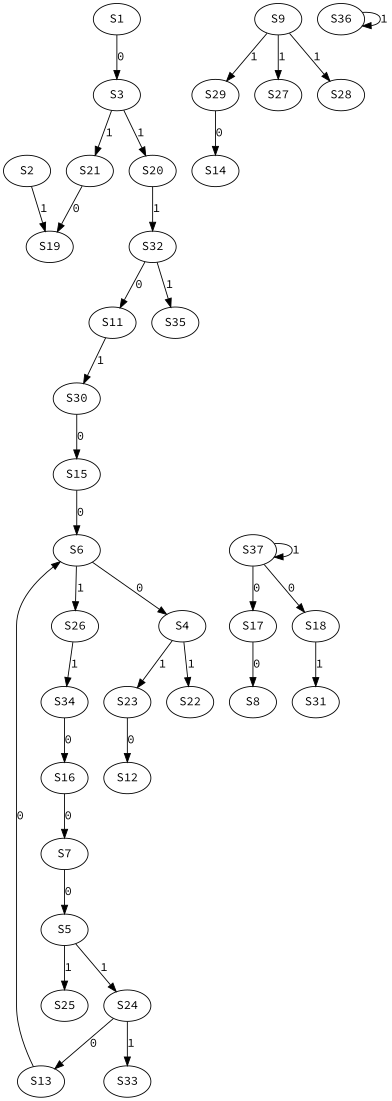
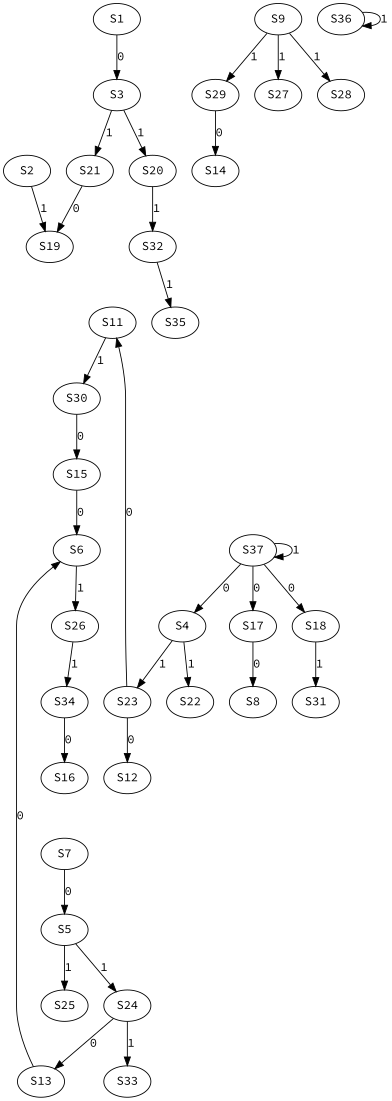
(135, 281) -> (126, 516)
(126, 586) -> (221, 585)
(65, 812) -> none
